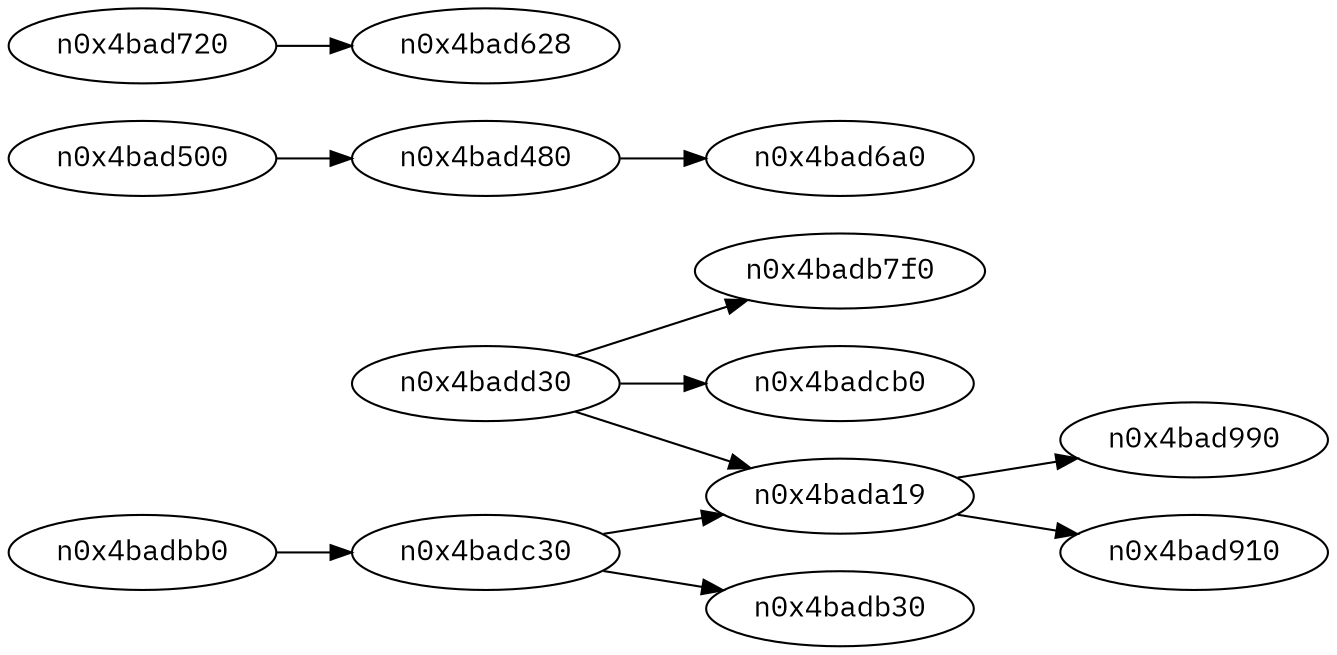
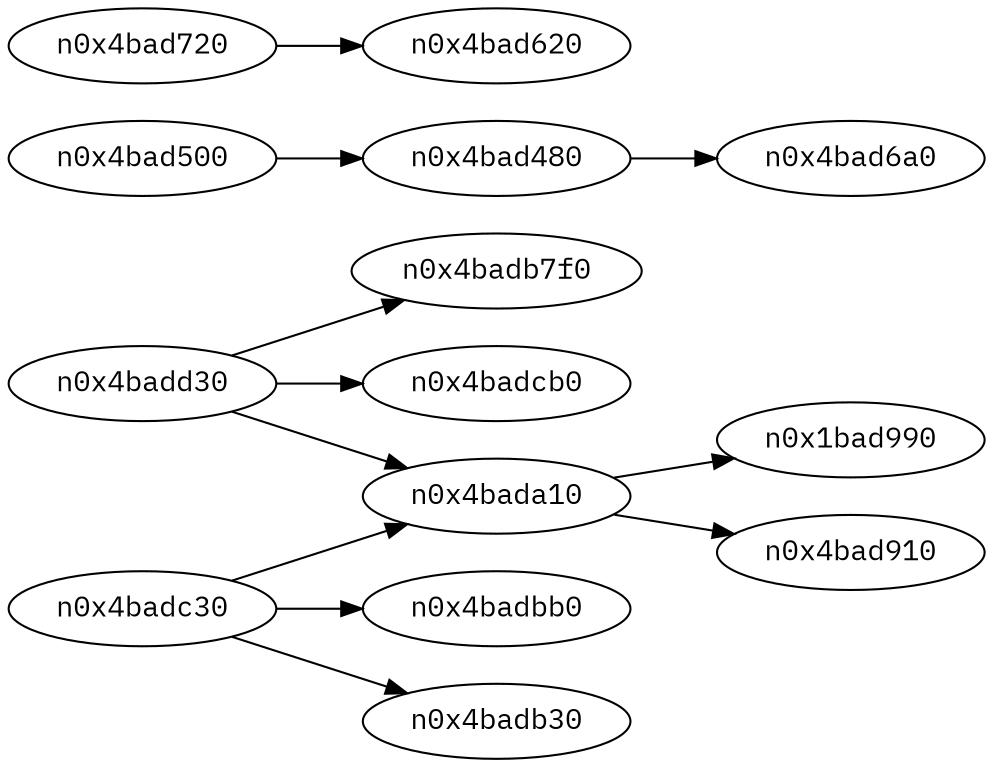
(486, 46) -> (497, 46)
(1194, 440) -> (851, 440)
(840, 496) -> (497, 496)
(304, 552) -> (309, 609)
